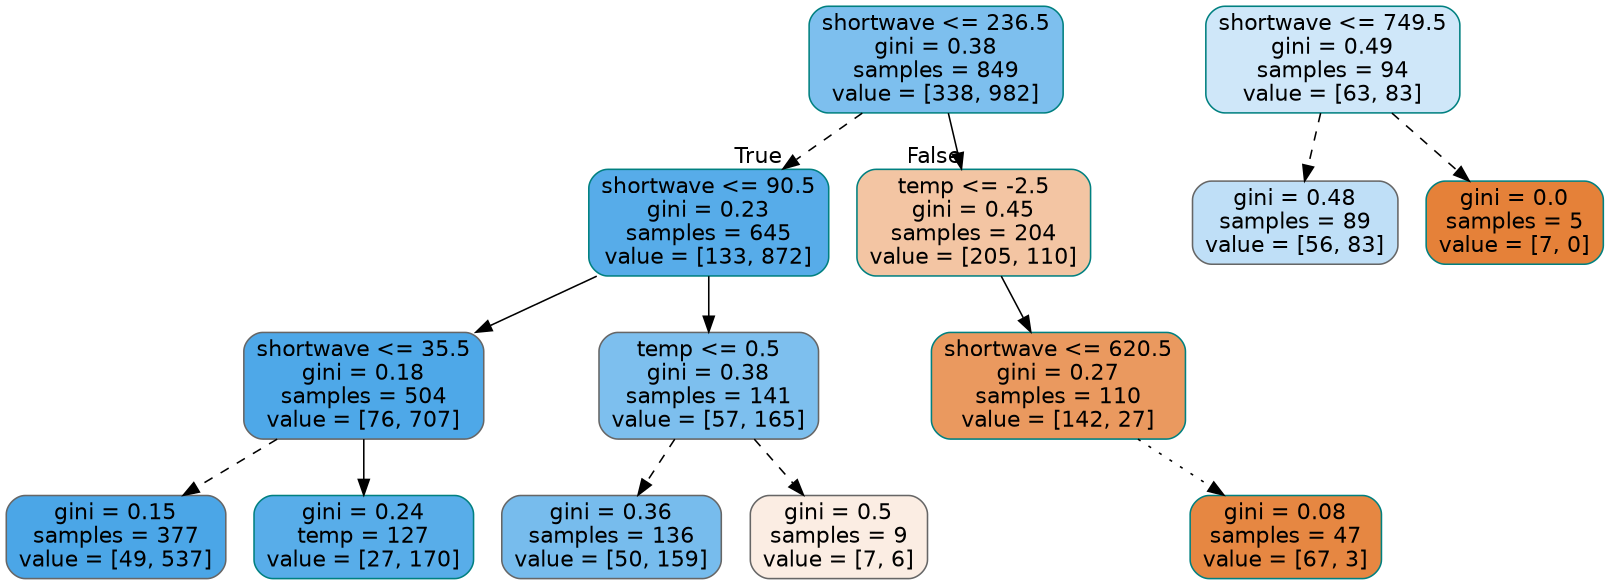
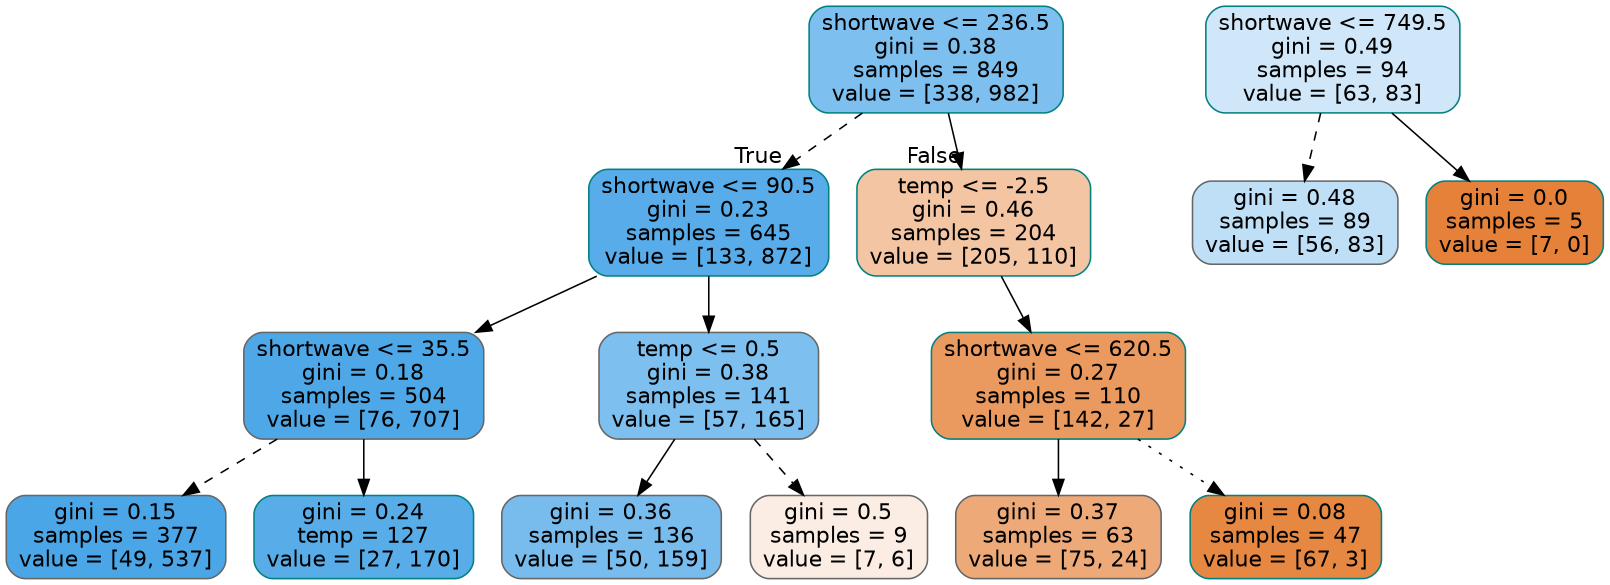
(1425, 142) -> (1425, 142)
(974, 223) -> (974, 223)
(661, 460) -> (661, 460)
none -> (1058, 537)
